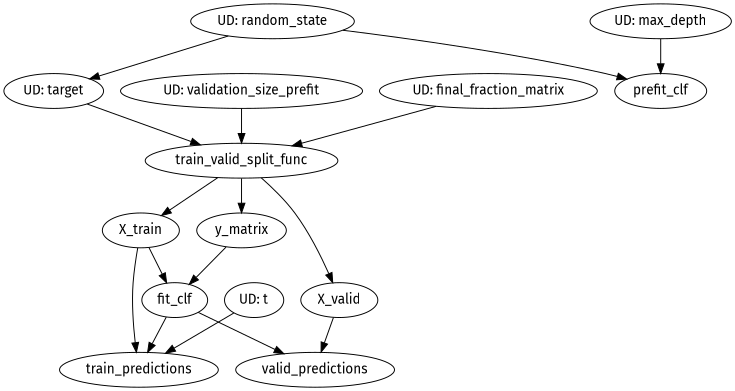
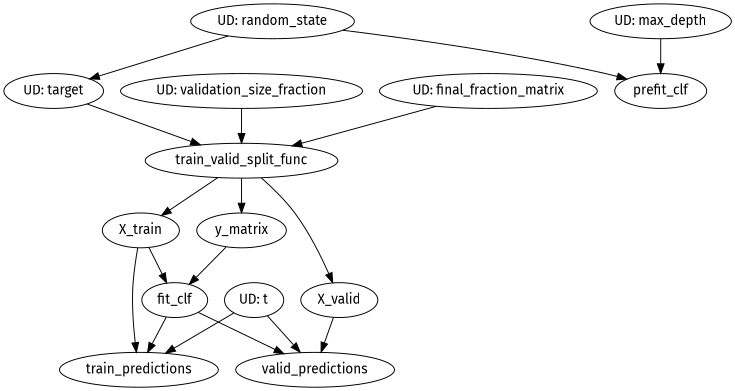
(242, 91) -> (242, 91)
none -> (280, 330)
